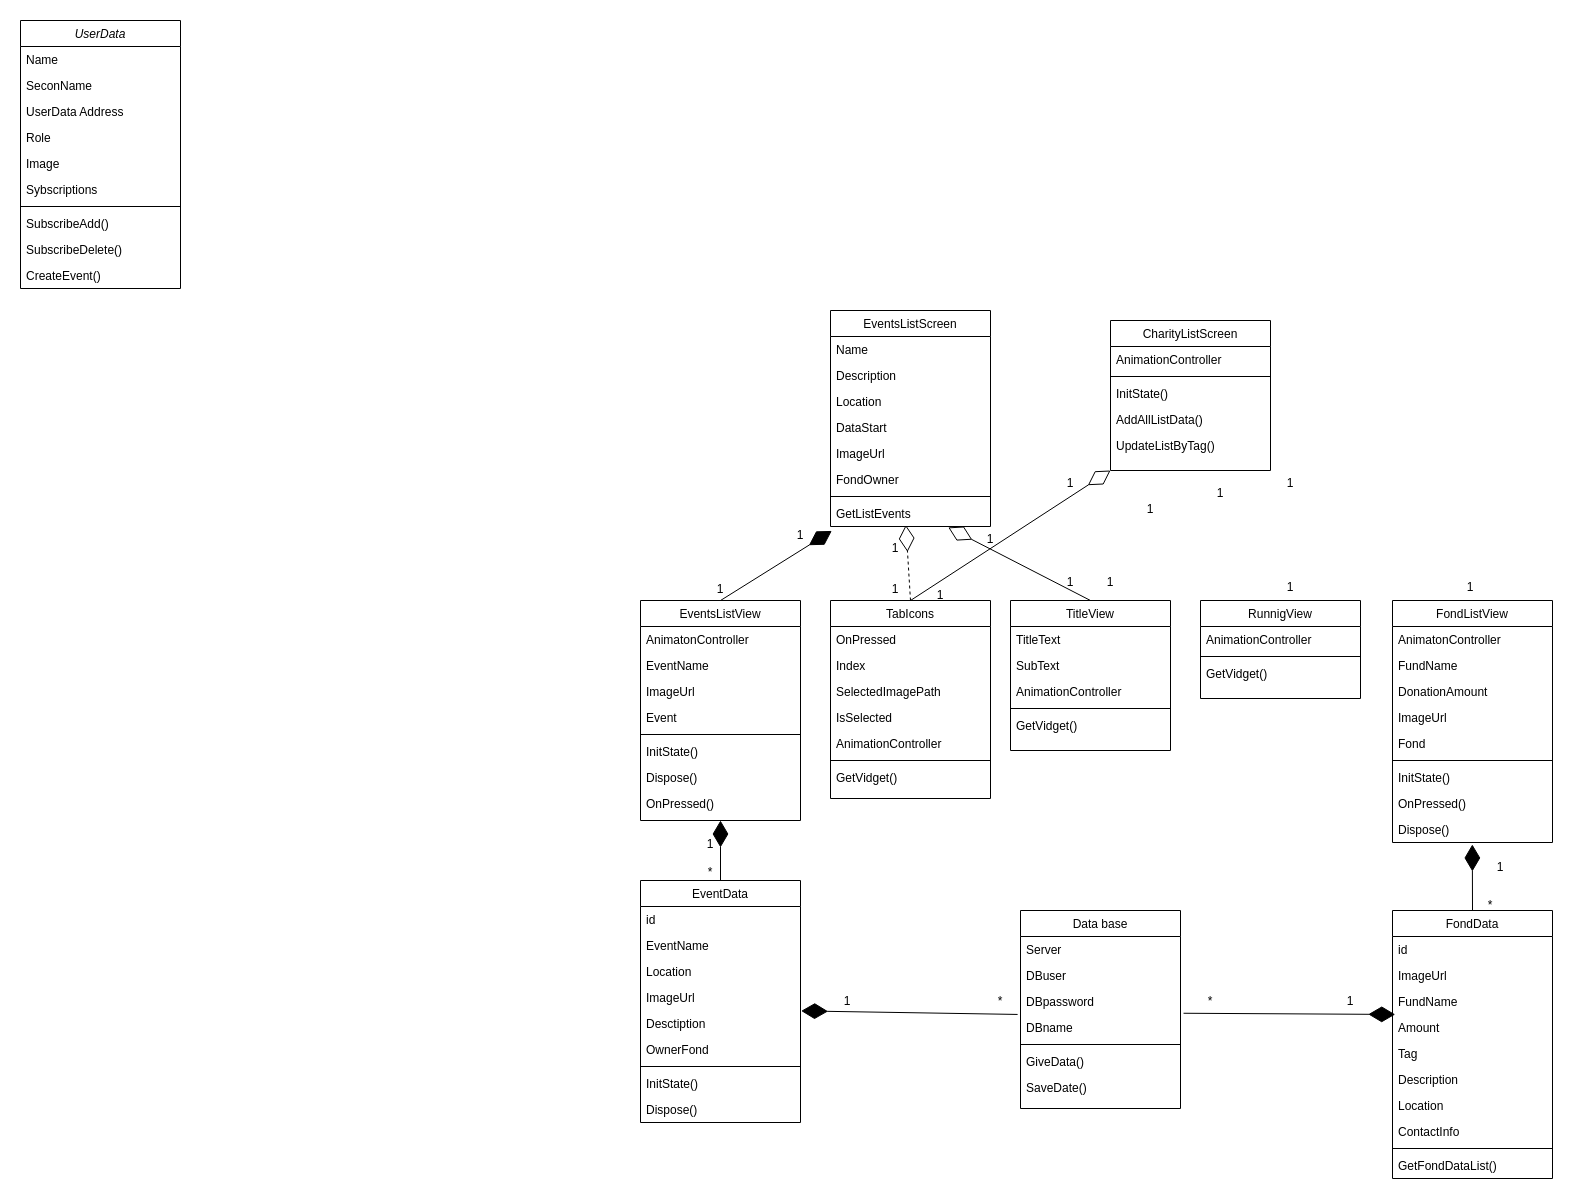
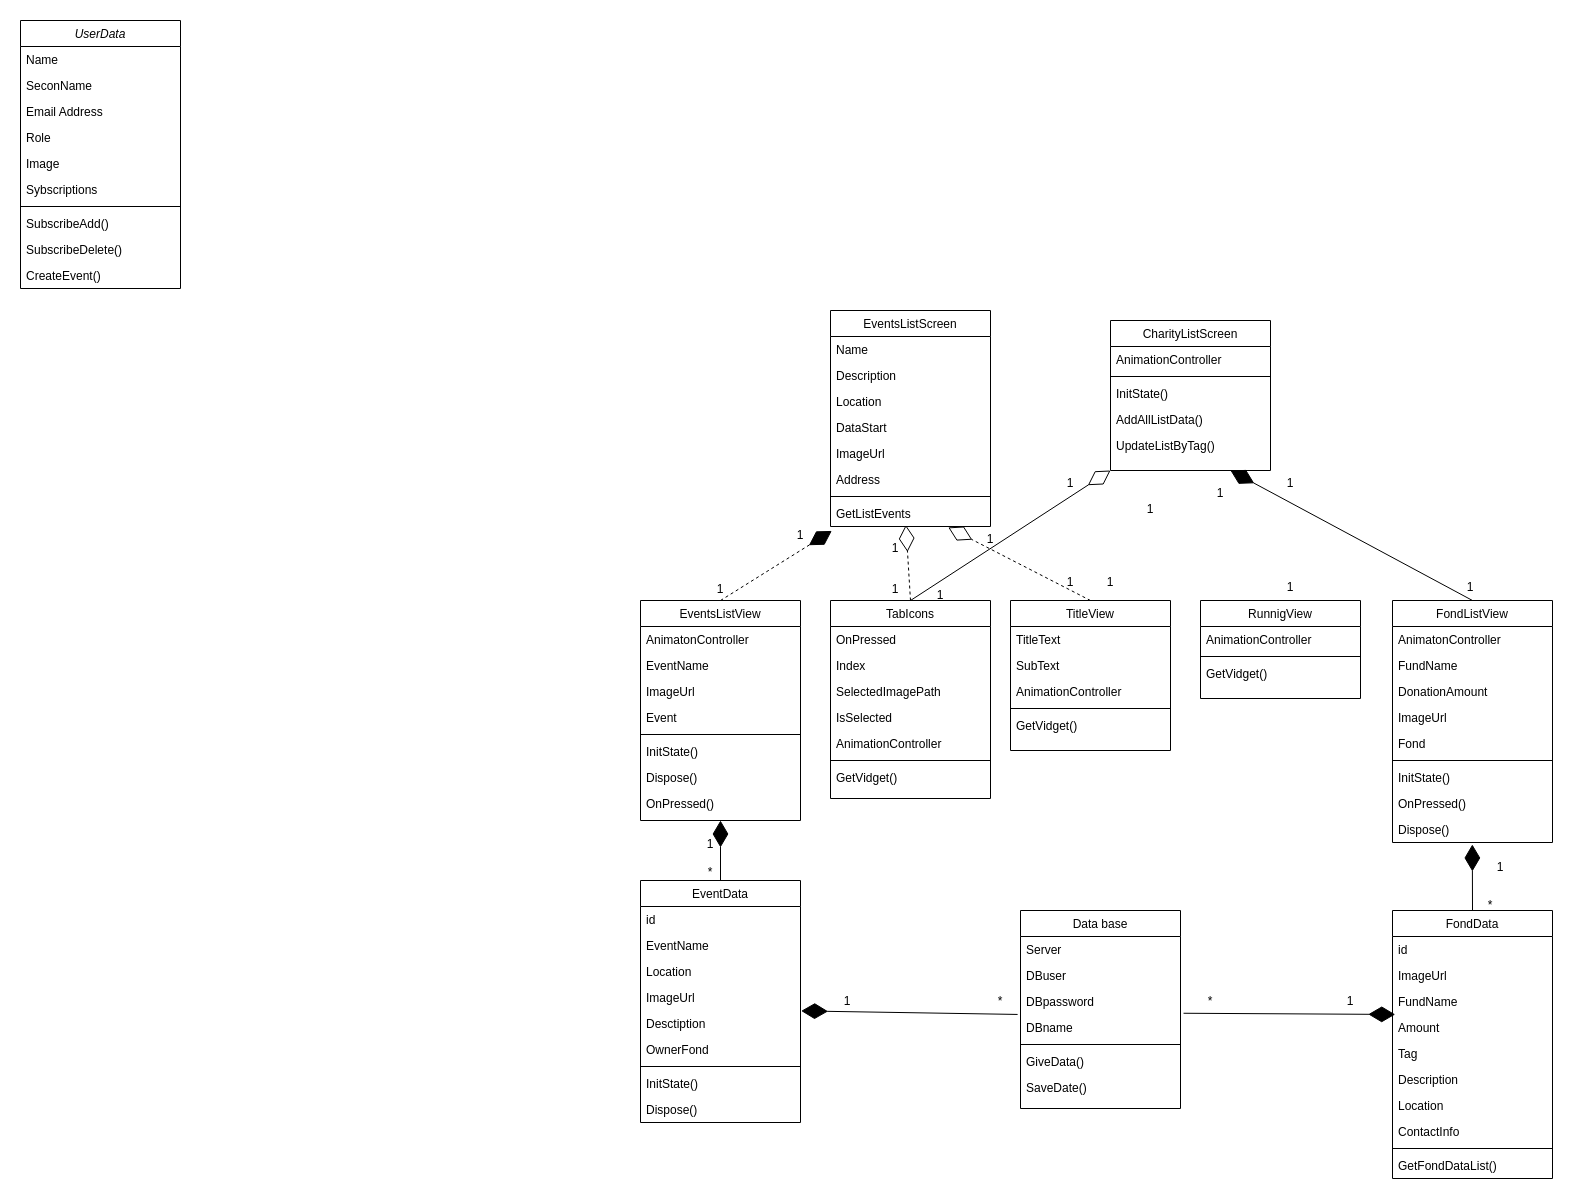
(78, 112) -> (65, 112)
(866, 480) -> (860, 480)
none -> (1363, 542)
(1030, 569) -> (1030, 569)
(765, 573) -> (765, 573)
